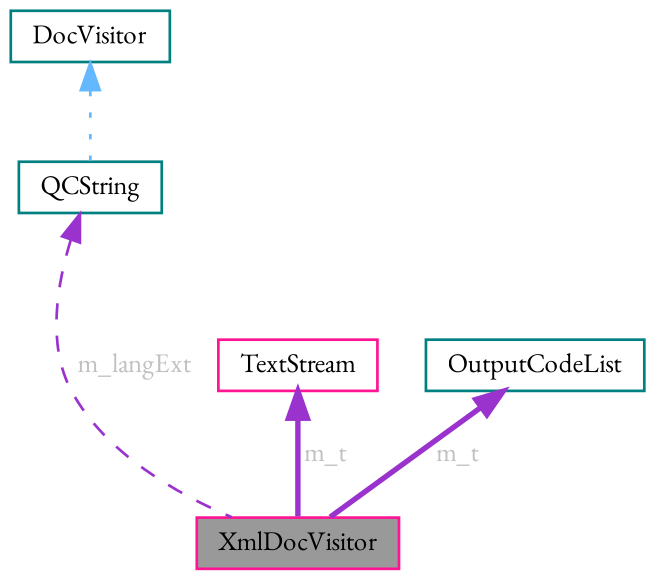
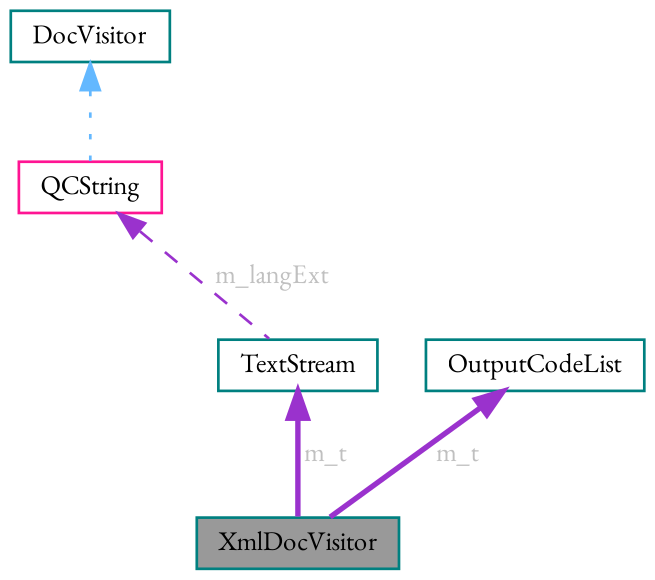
(90, 187) -> (90, 187)
(298, 365) -> (298, 365)
(86, 413) -> (205, 285)
(298, 543) -> (298, 543)
